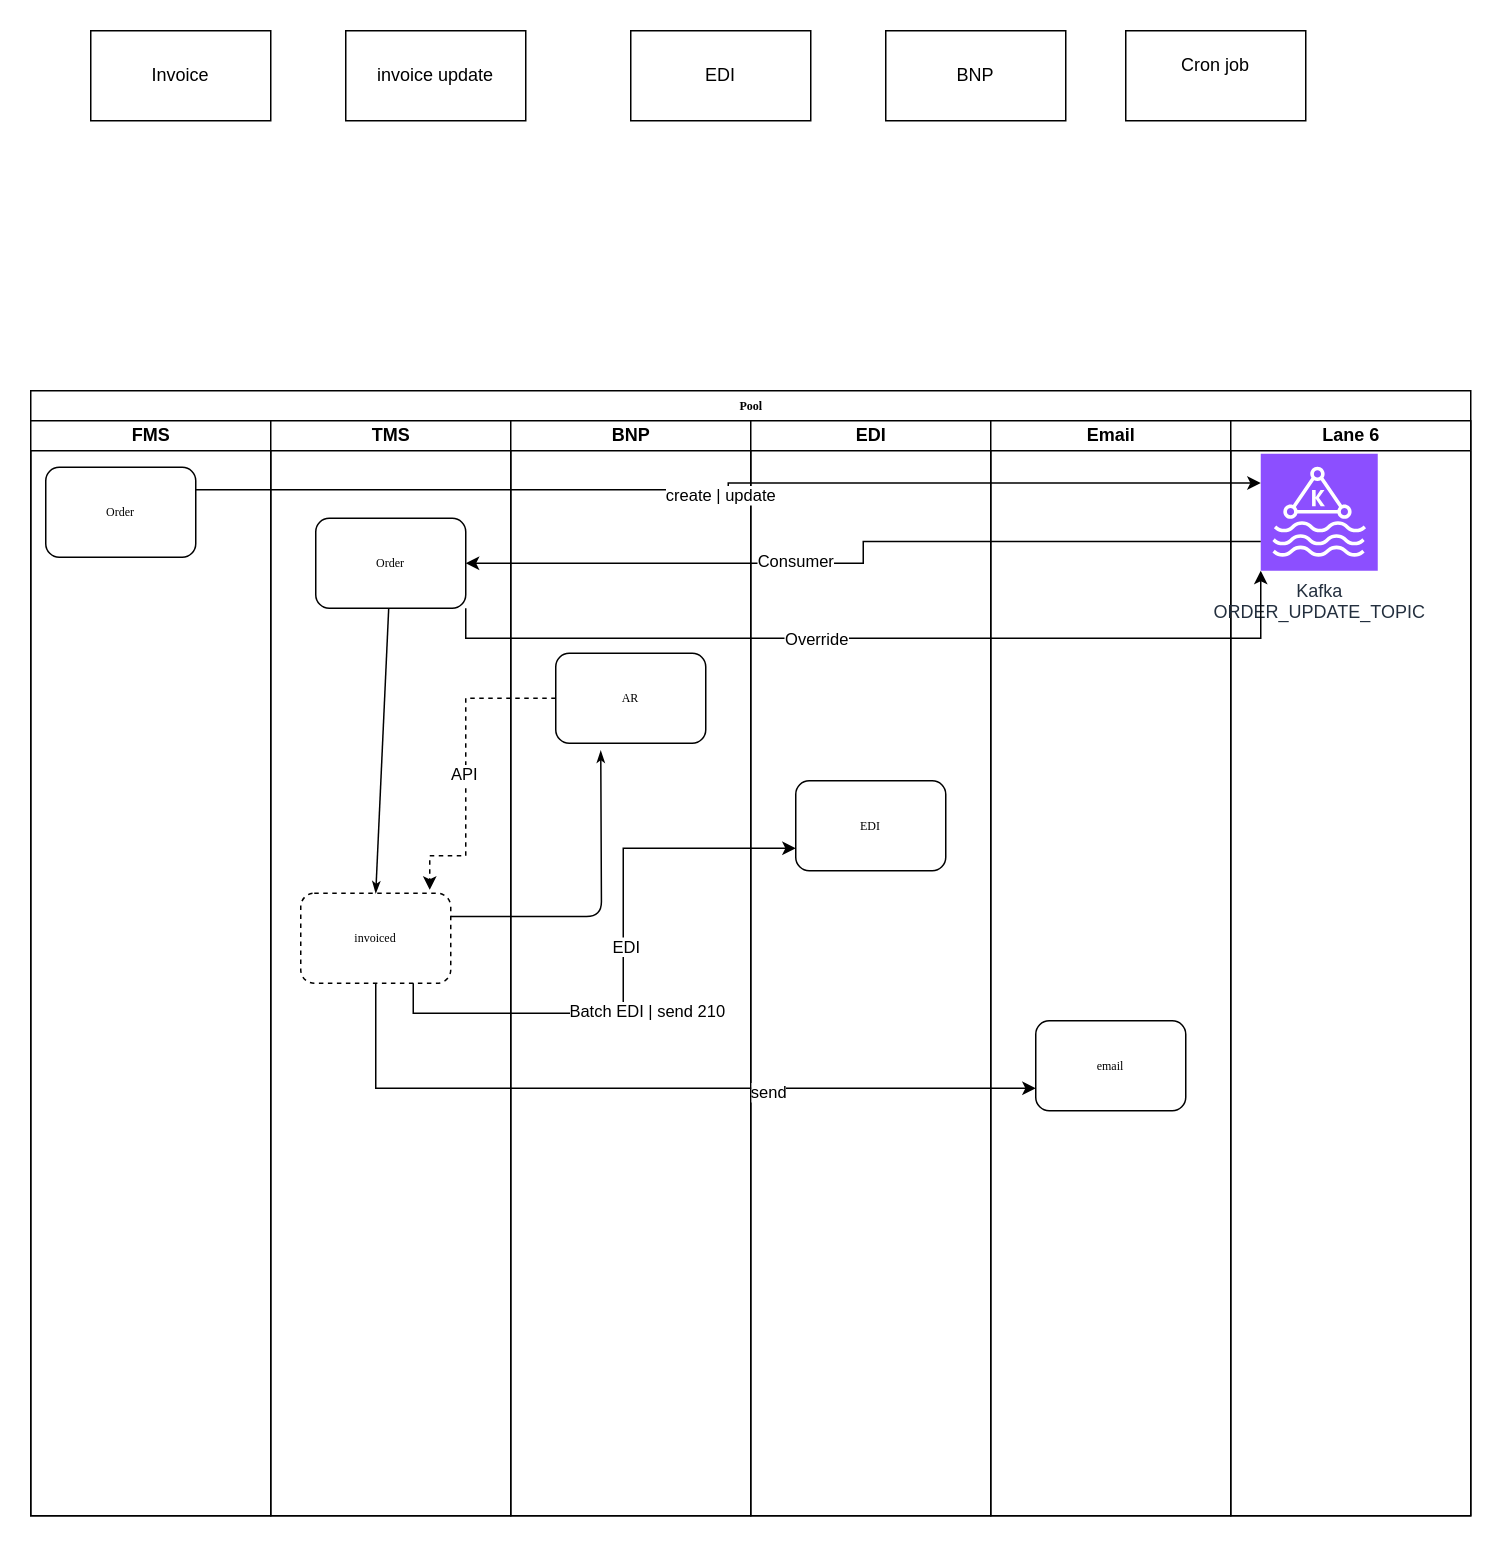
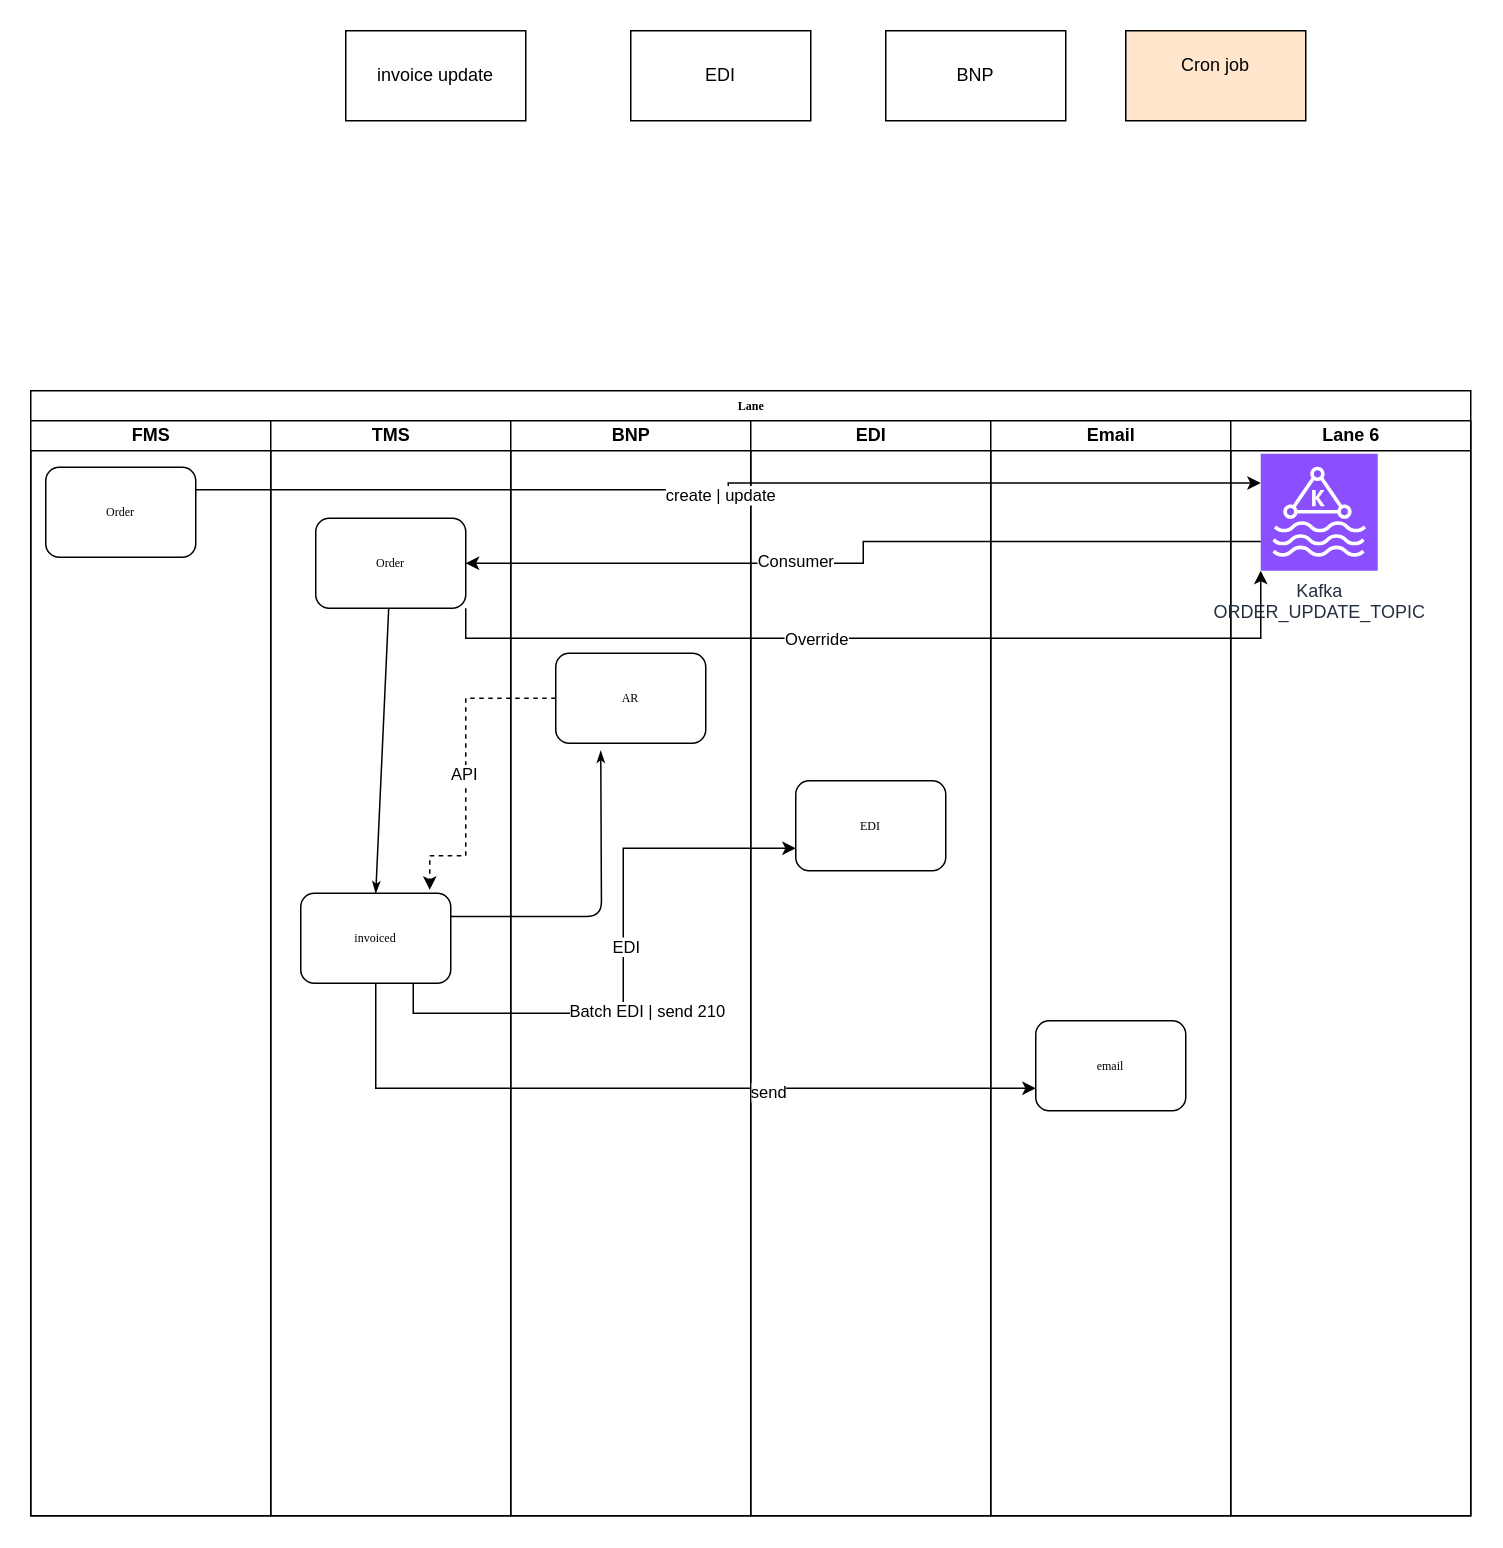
(181, 76) -> none
(1216, 76) -> (1216, 76)
(752, 406) -> (752, 406)
(376, 938) -> (376, 938)
